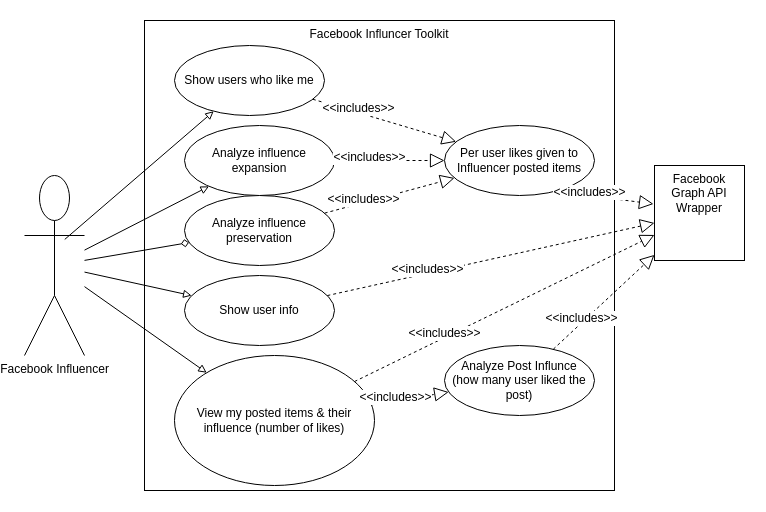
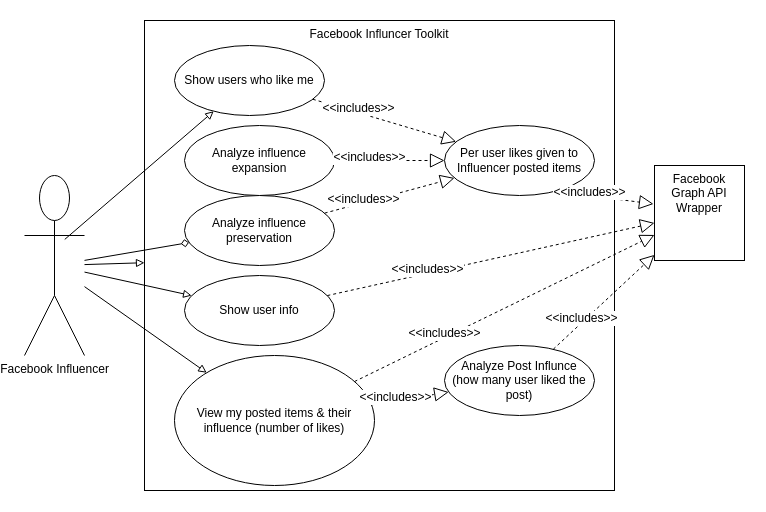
(143, 220) -> (110, 264)
